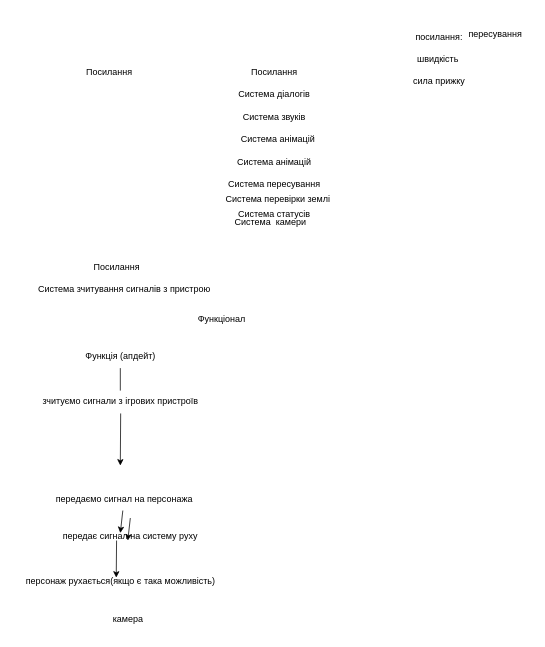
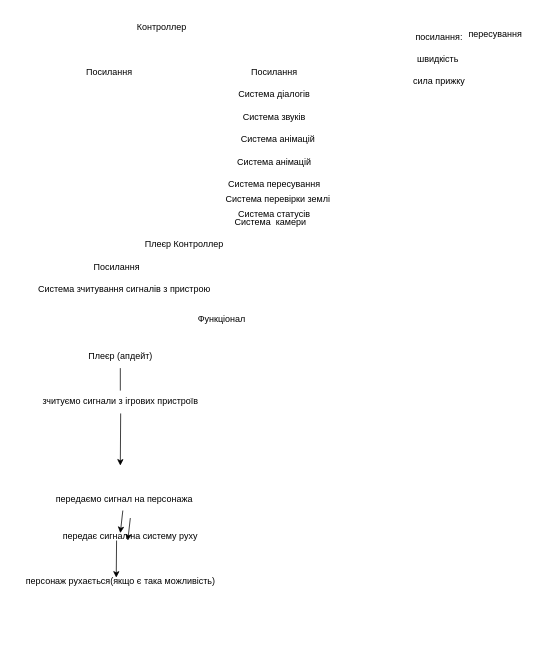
none -> (162, 27)
none -> (184, 244)
(121, 357) -> (121, 357)
(128, 619) -> none
